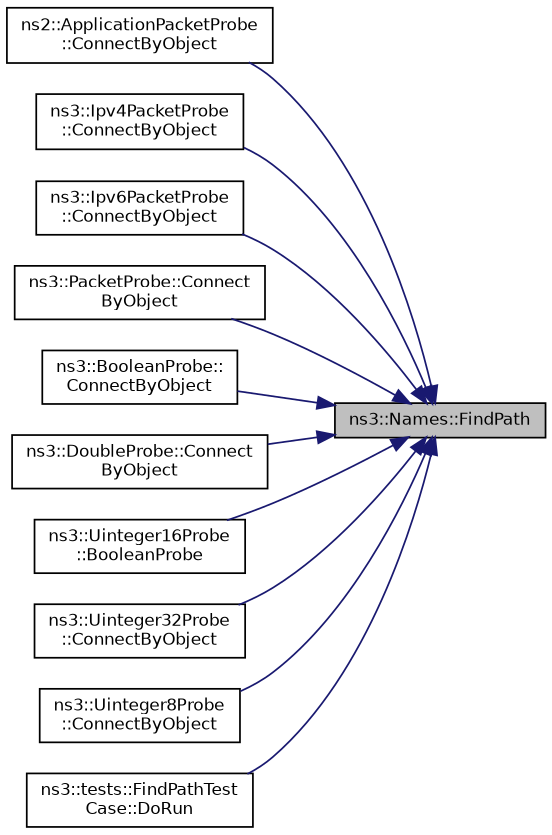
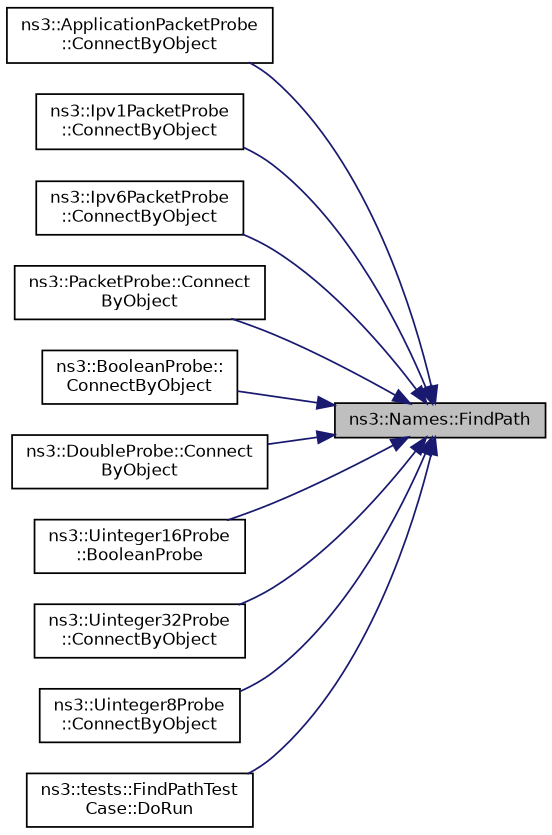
(140, 35) -> (140, 35)
(140, 122) -> (140, 122)
